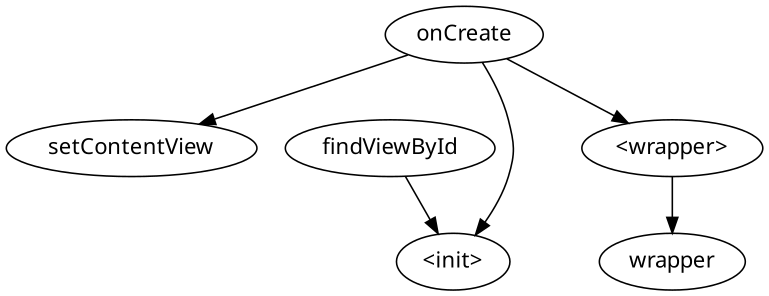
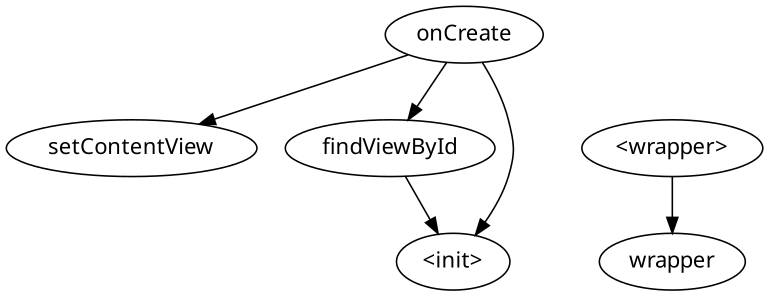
(561, 87) -> (432, 84)
